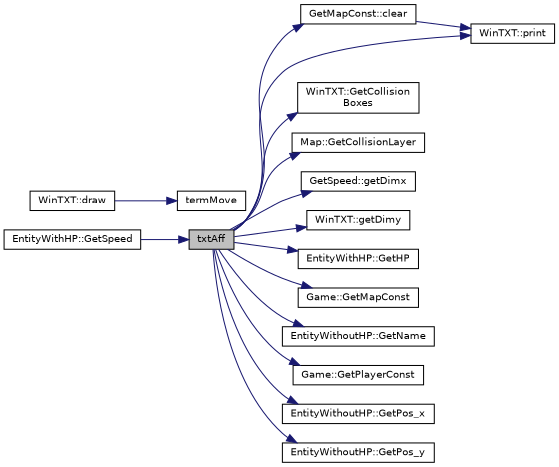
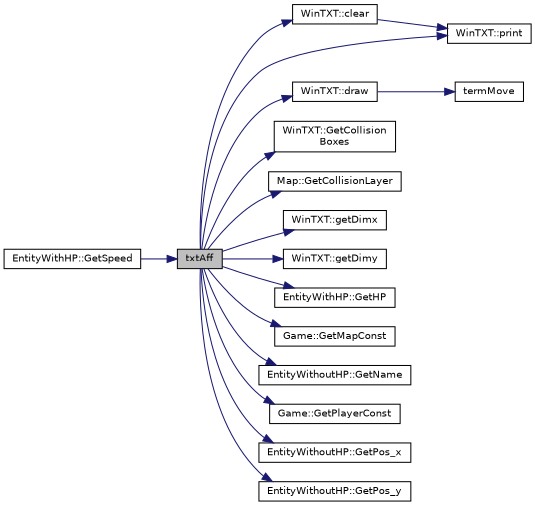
(358, 14) -> (335, 14)
none -> (224, 163)
(358, 181) -> (335, 220)
